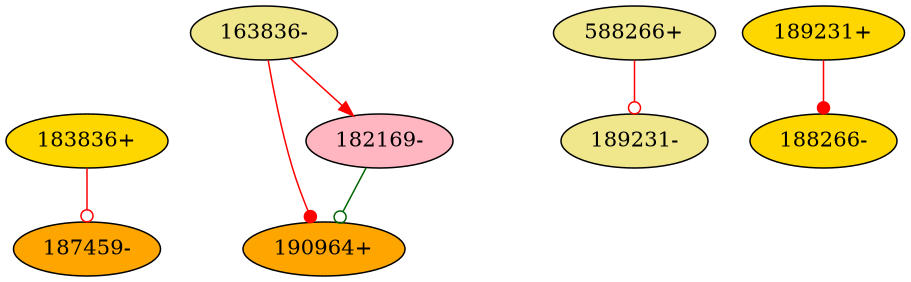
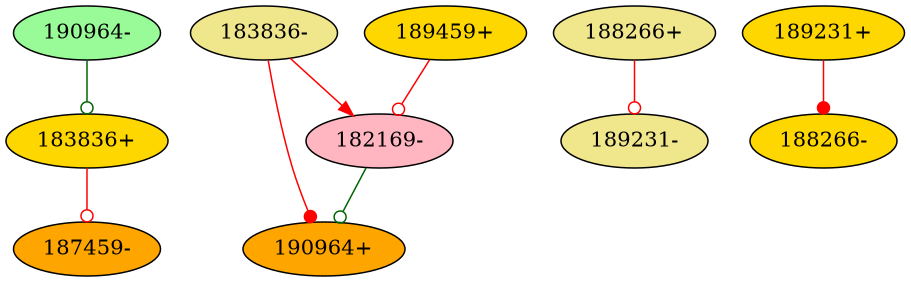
none -> (87, 33)
(264, 33) -> (264, 33)
none -> (446, 33)
(634, 33) -> (634, 33)
